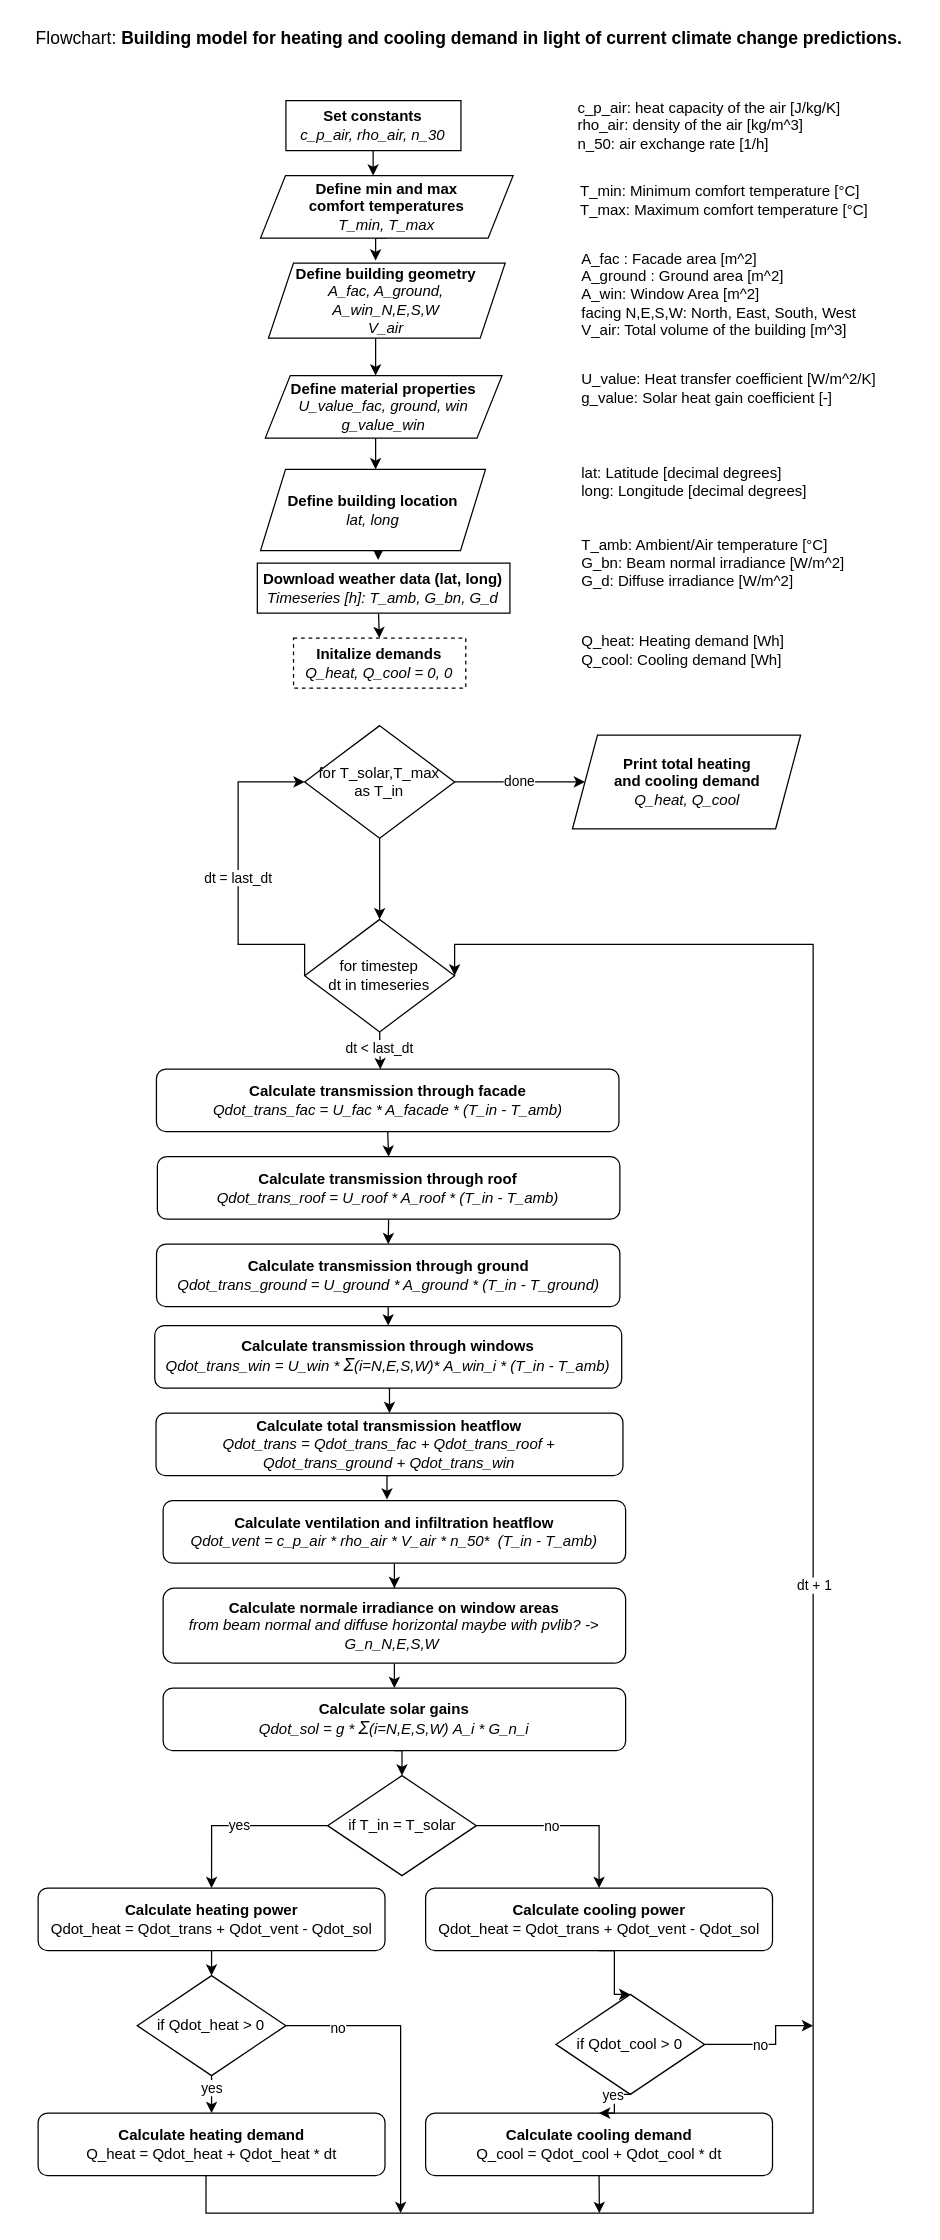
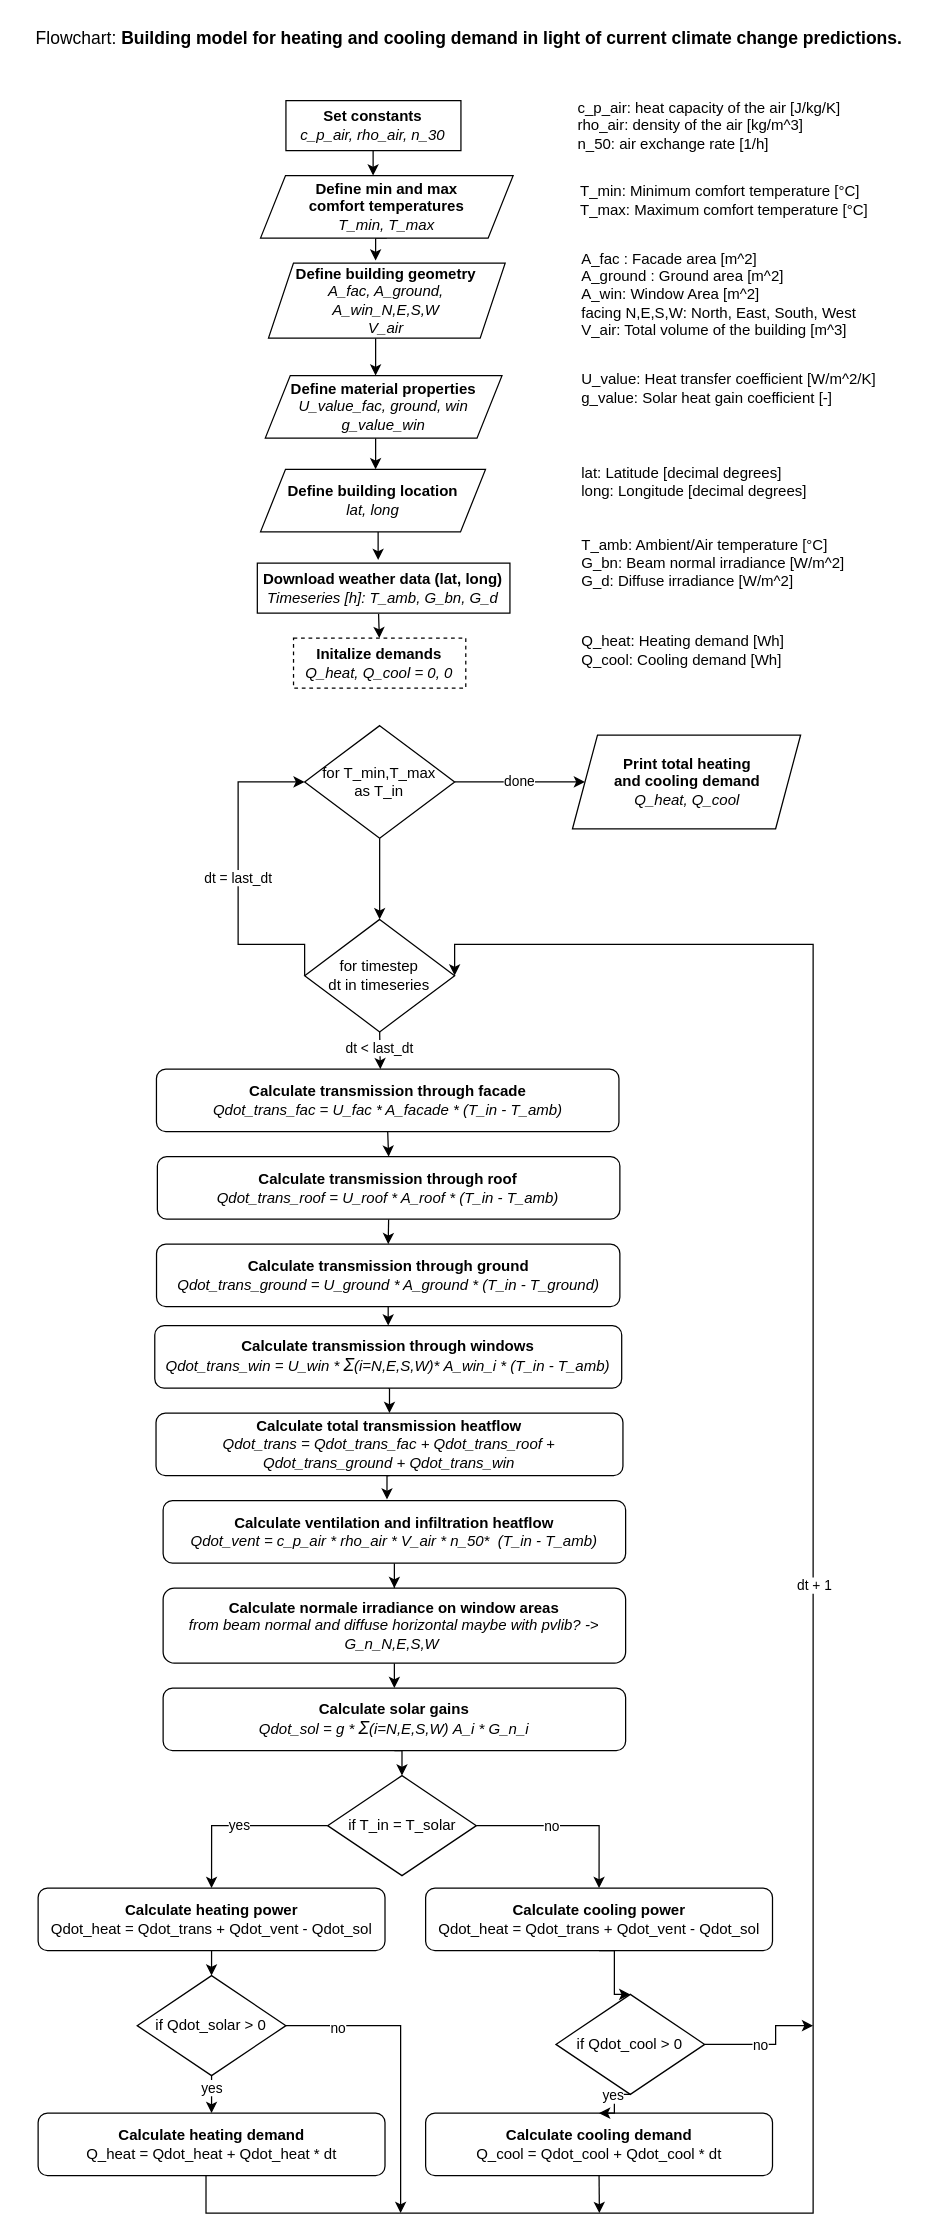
(373, 510) -> (373, 501)
(379, 782) -> (379, 782)
(211, 2026) -> (211, 2026)
